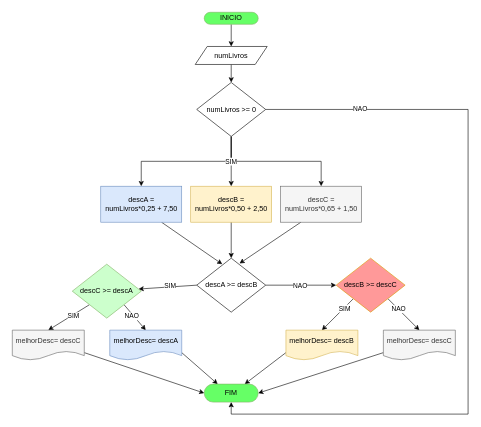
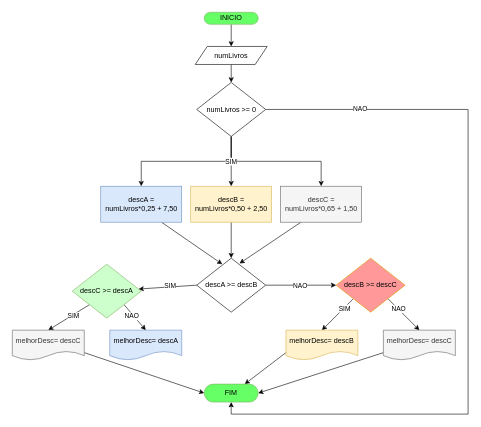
(199, 368) -> none
